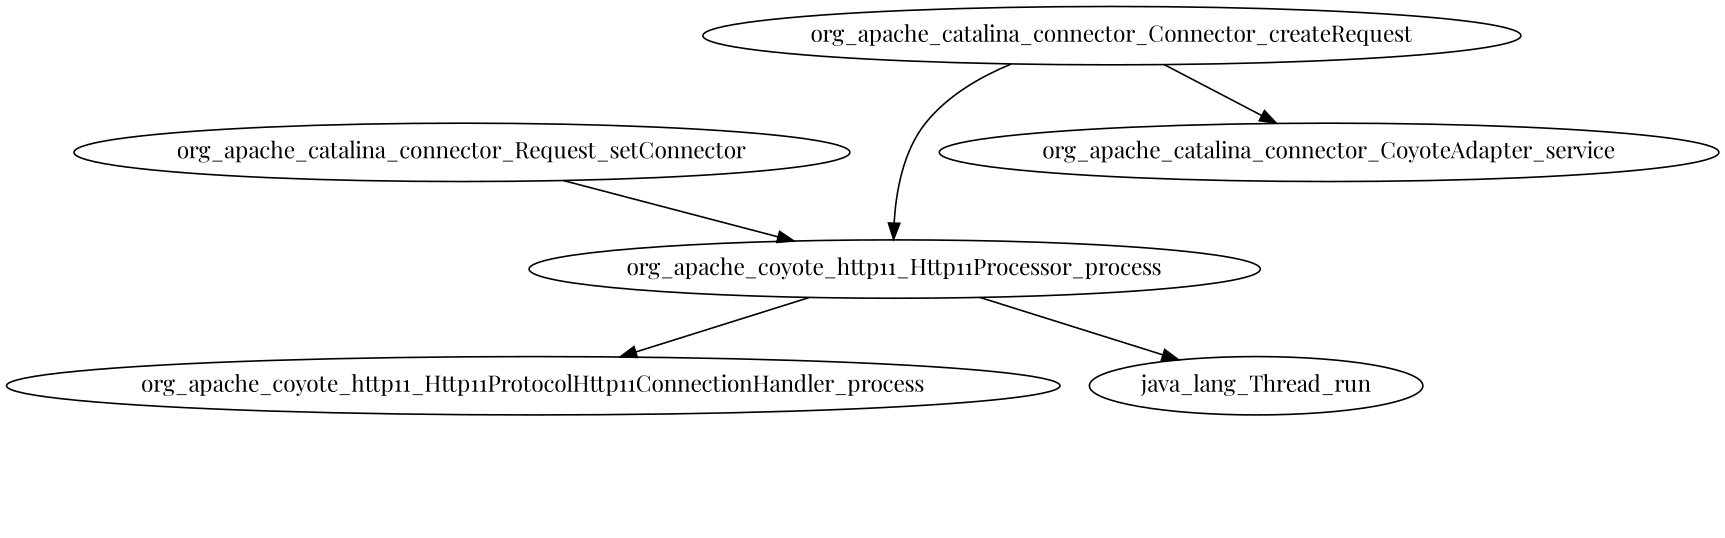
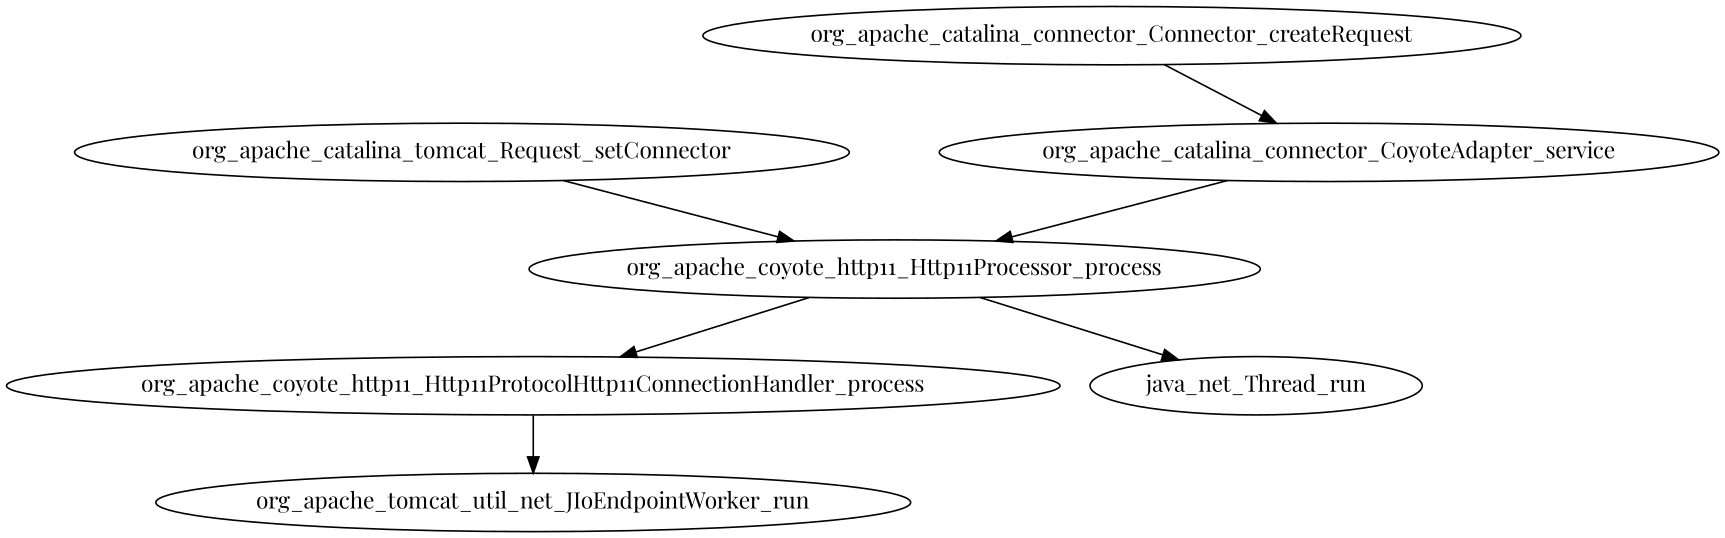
(925, 124) -> (1120, 209)
(462, 152) -> (462, 152)
(1256, 386) -> (1256, 386)
none -> (533, 502)
